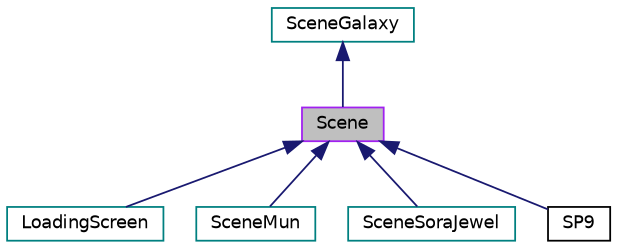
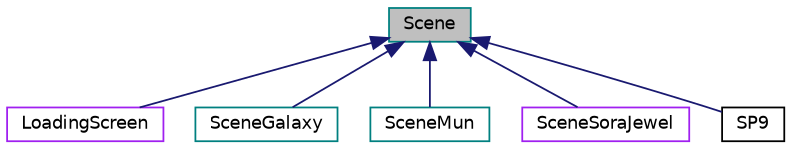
(343, 84) -> (340, 79)
(343, 124) -> (430, 25)
(85, 224) -> (85, 124)
(432, 224) -> (606, 124)
